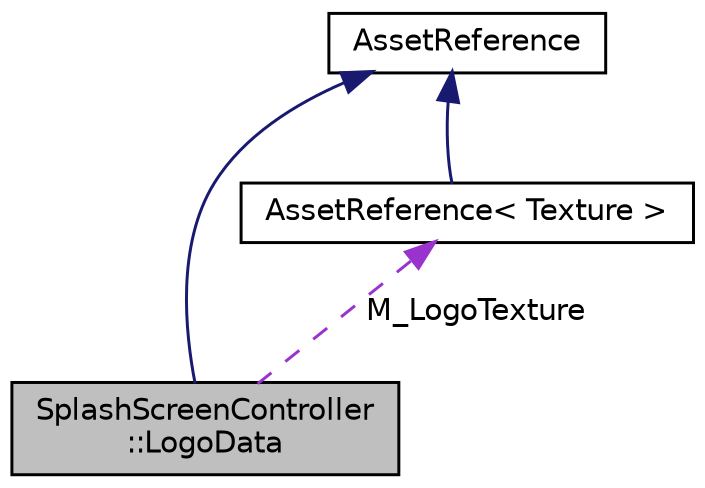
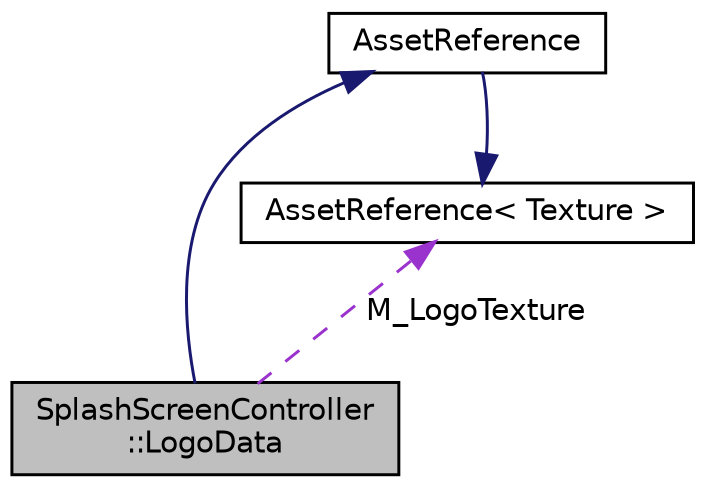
(448, 143) -> (487, 113)
